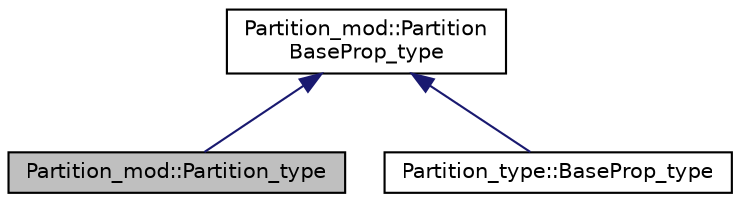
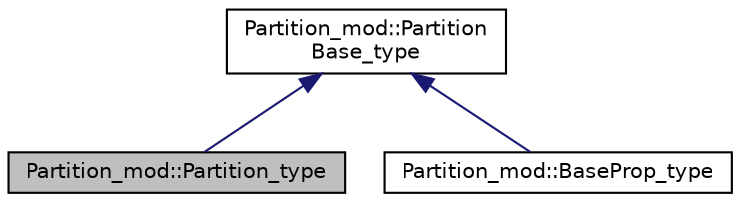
(366, 42) -> (366, 42)
(558, 173) -> (558, 173)
